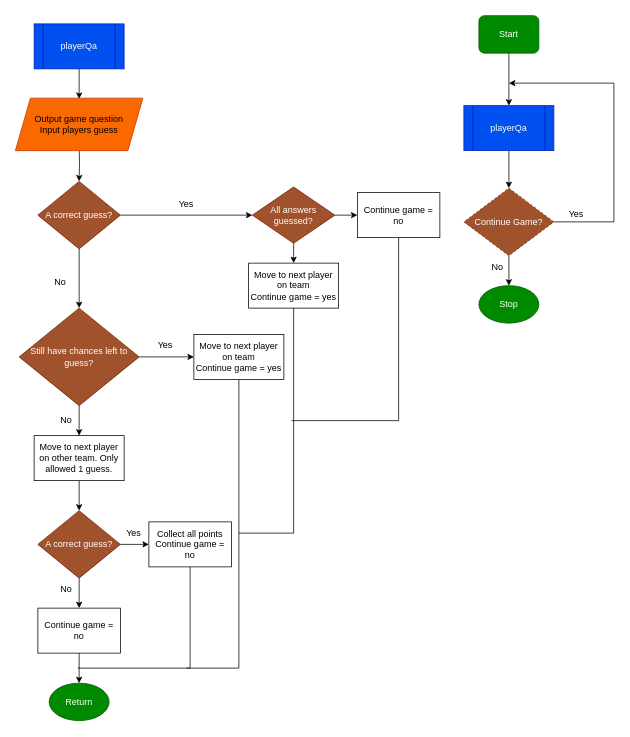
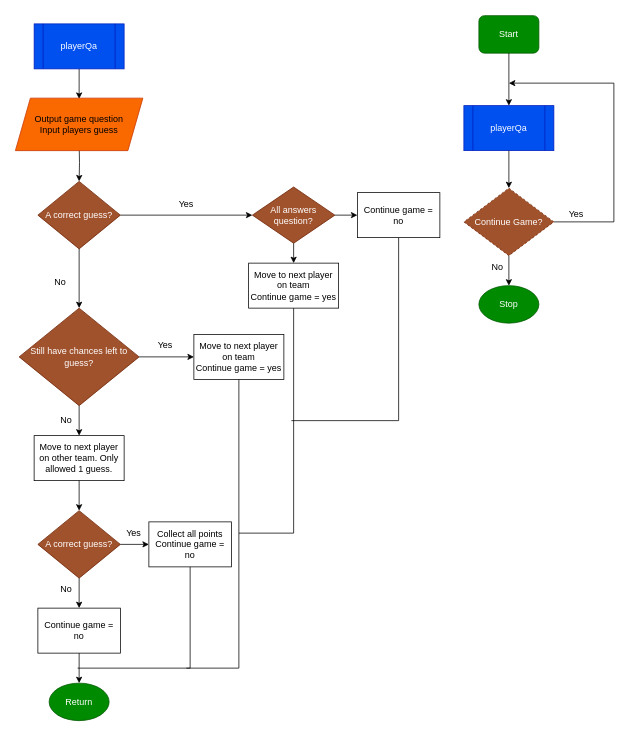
(294, 215) -> (294, 215)
